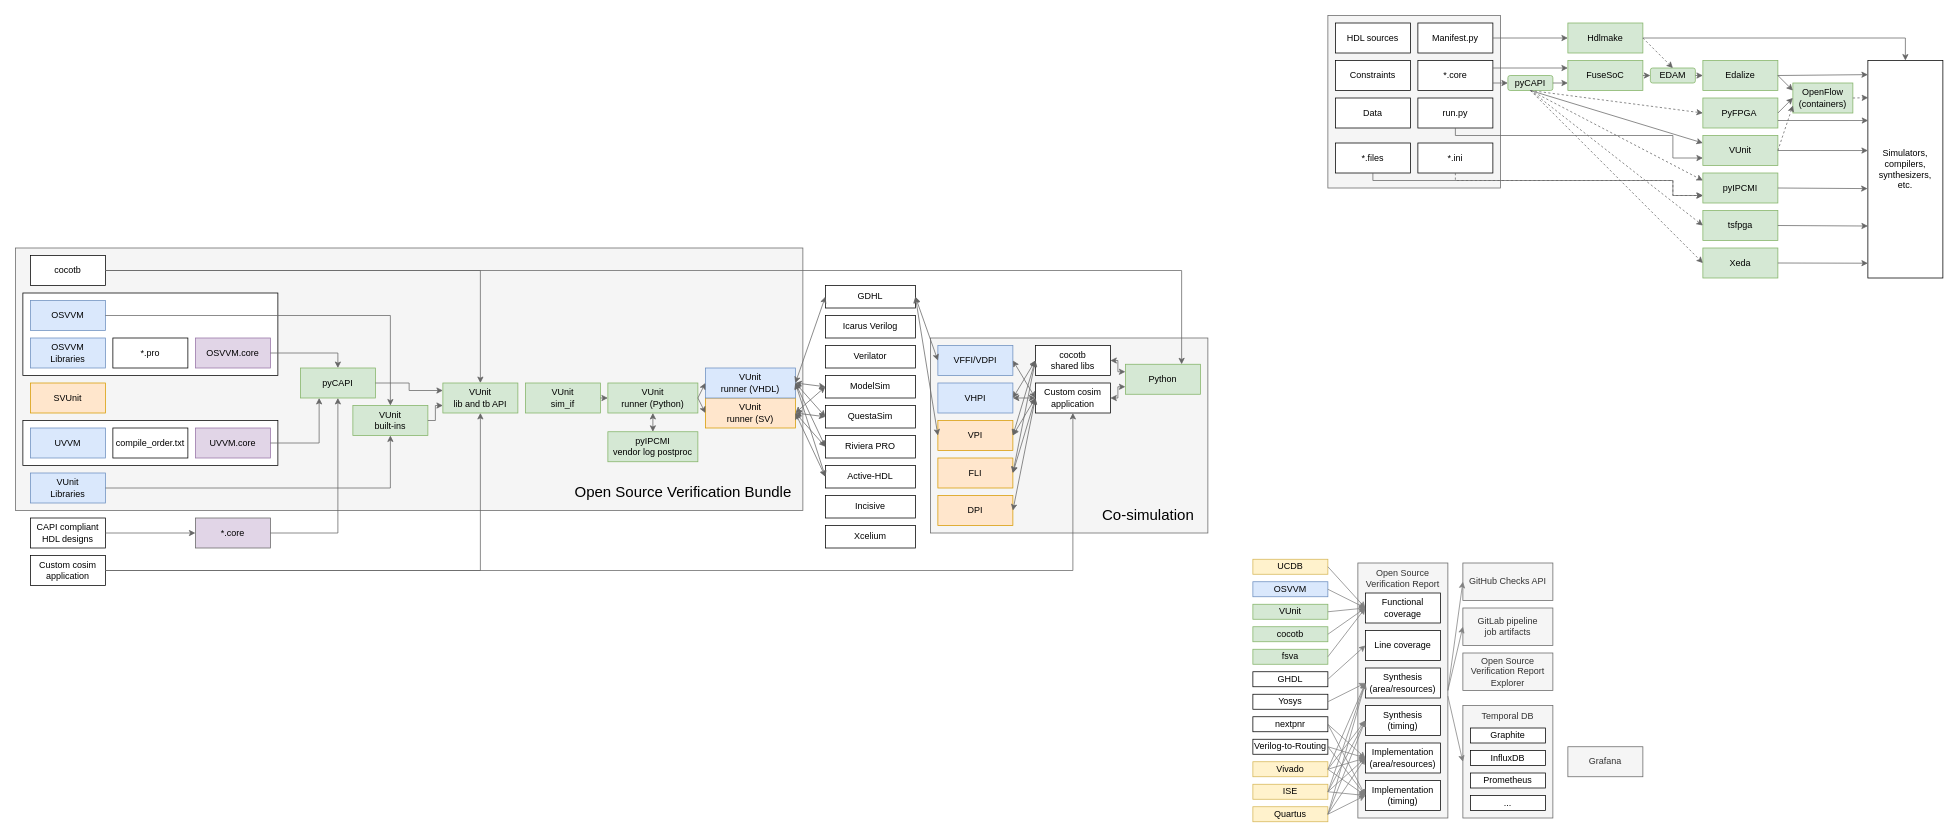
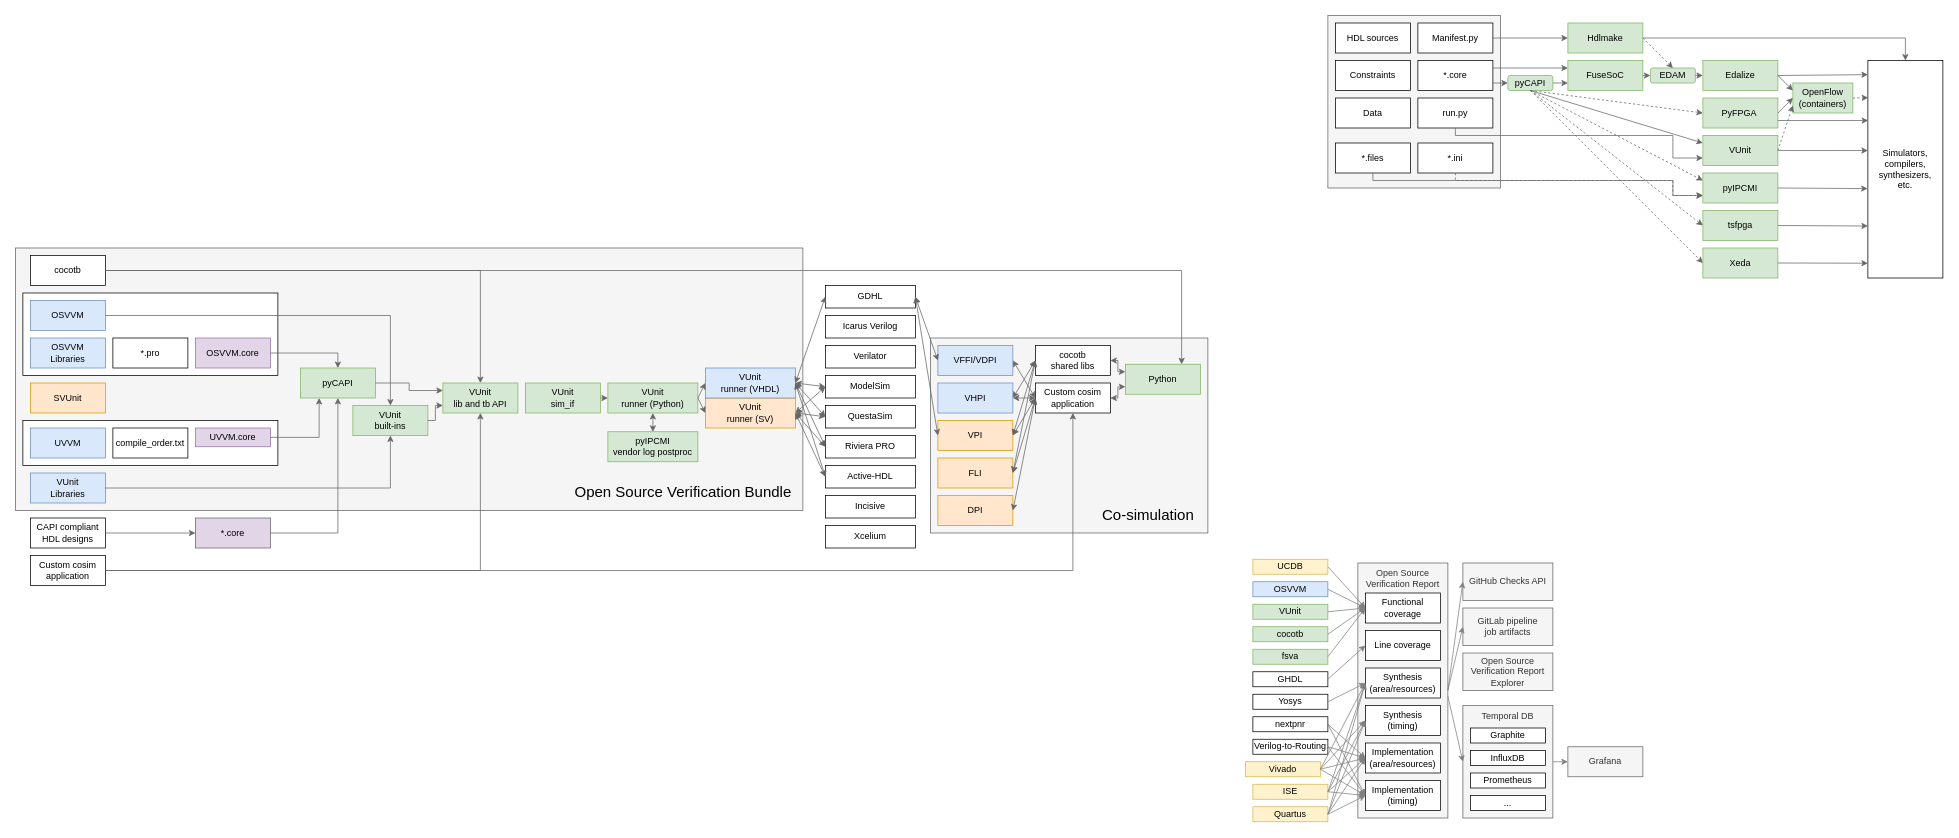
(233, 443) -> (233, 437)
none -> (1558, 762)
(1290, 769) -> (1283, 769)
